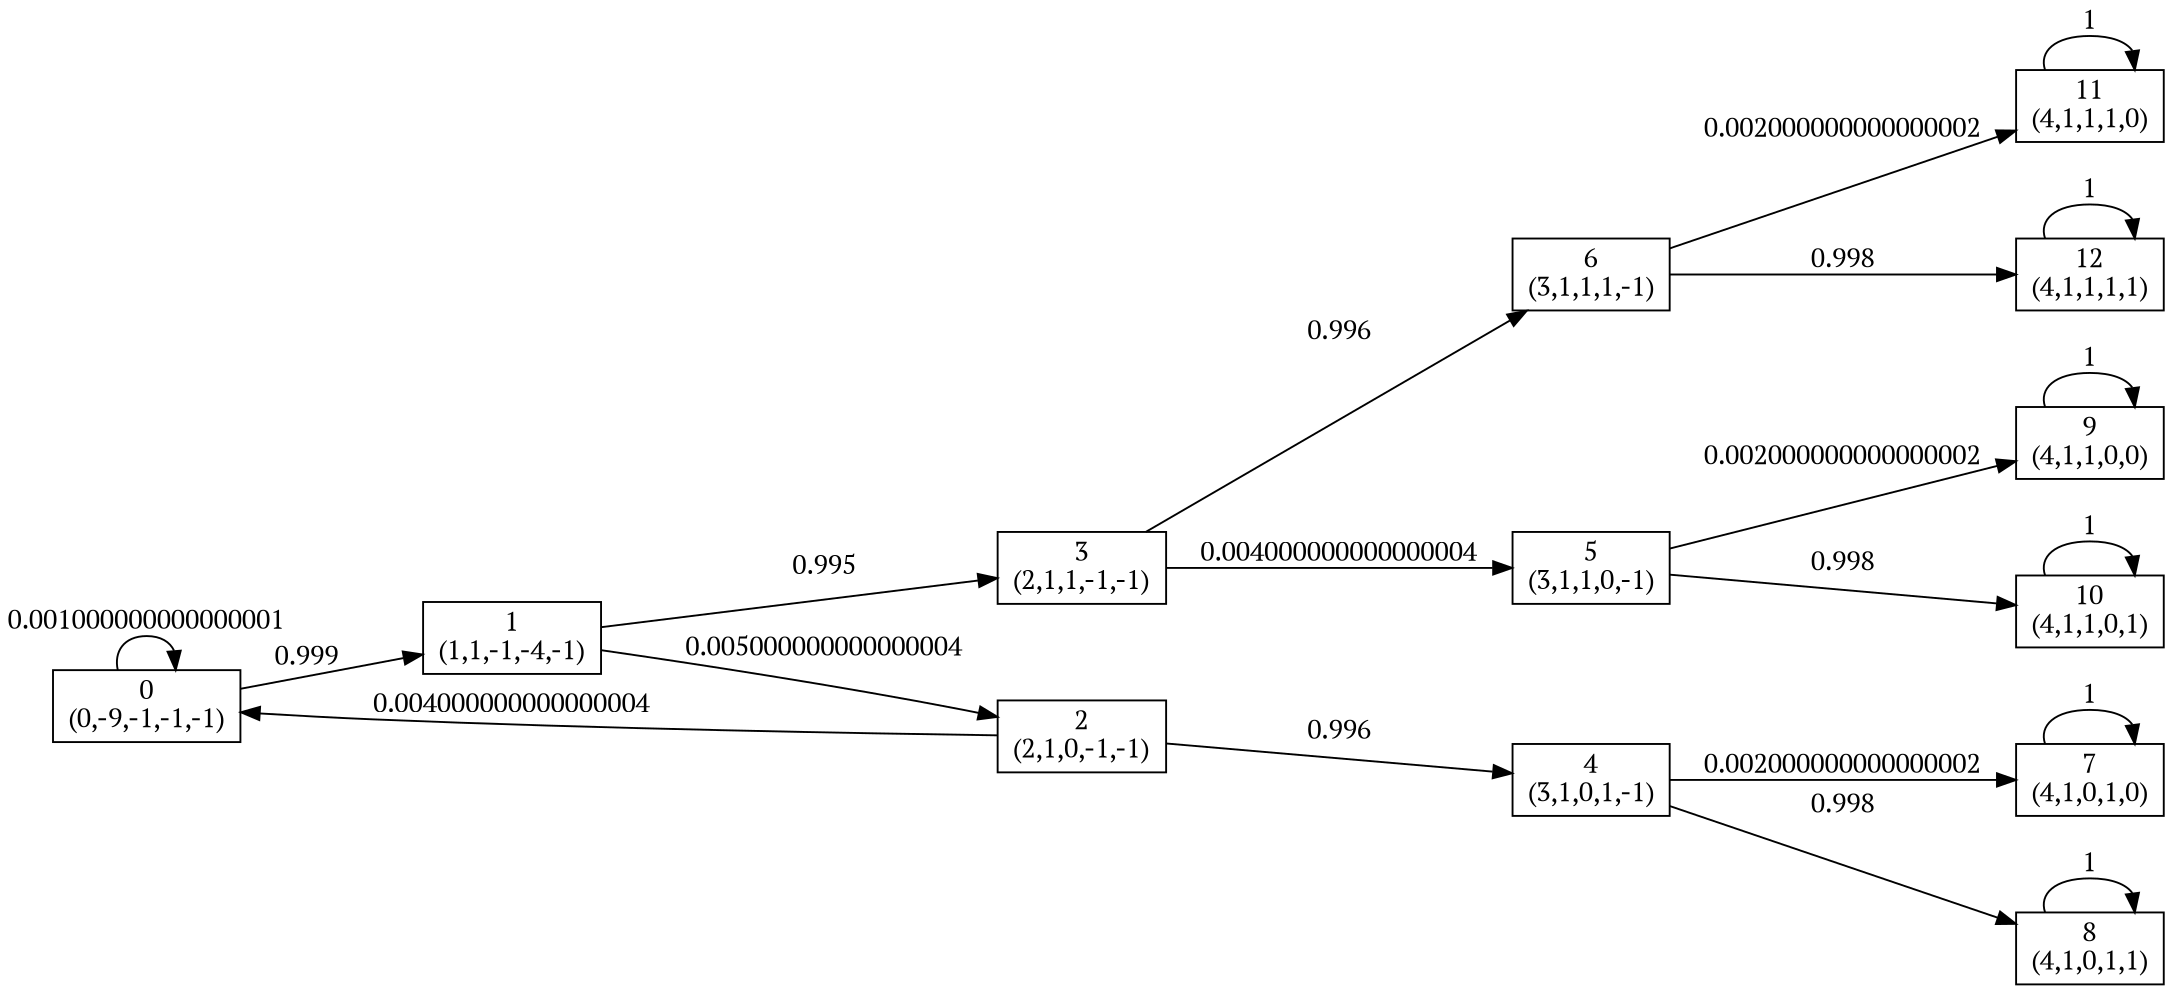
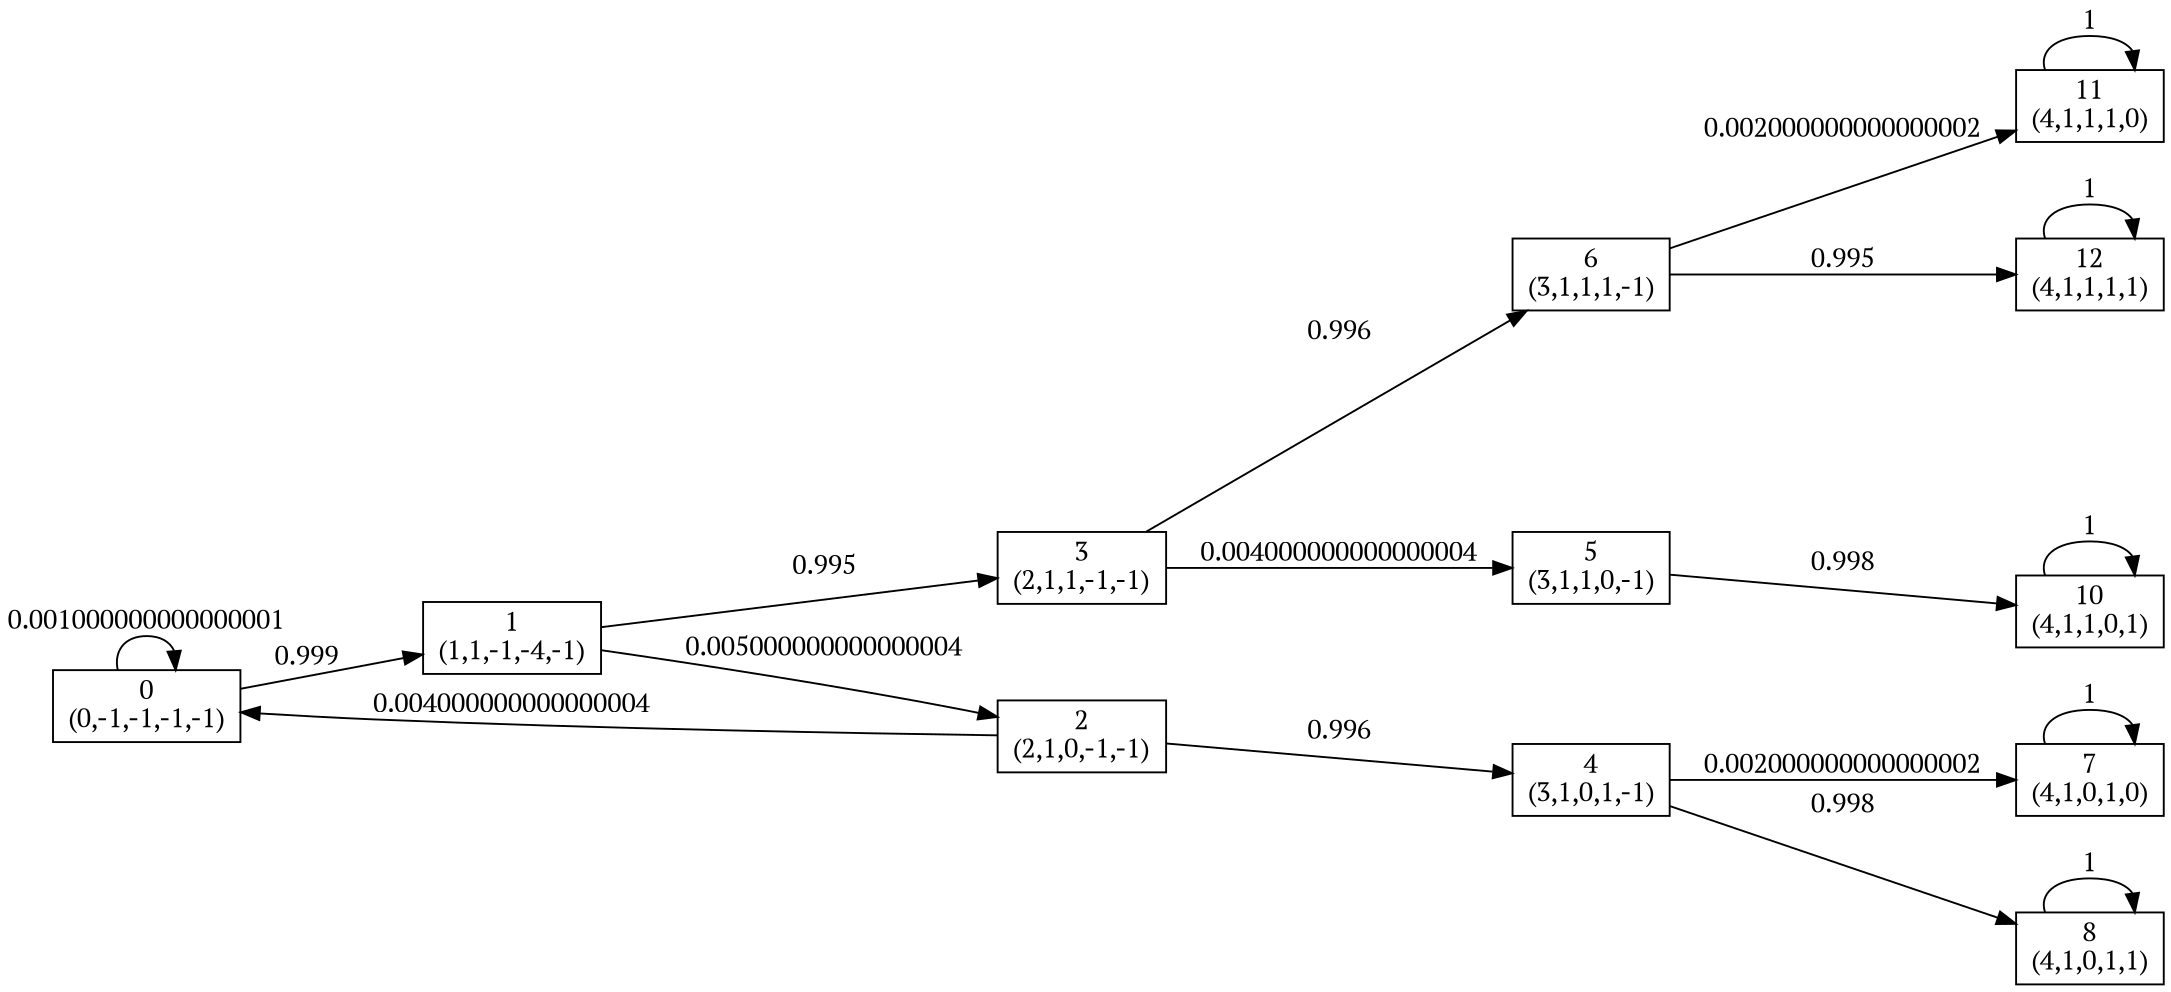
(1843, 260) -> (1843, 260)
(2090, 443) -> none
(147, 706) -> (147, 706)
